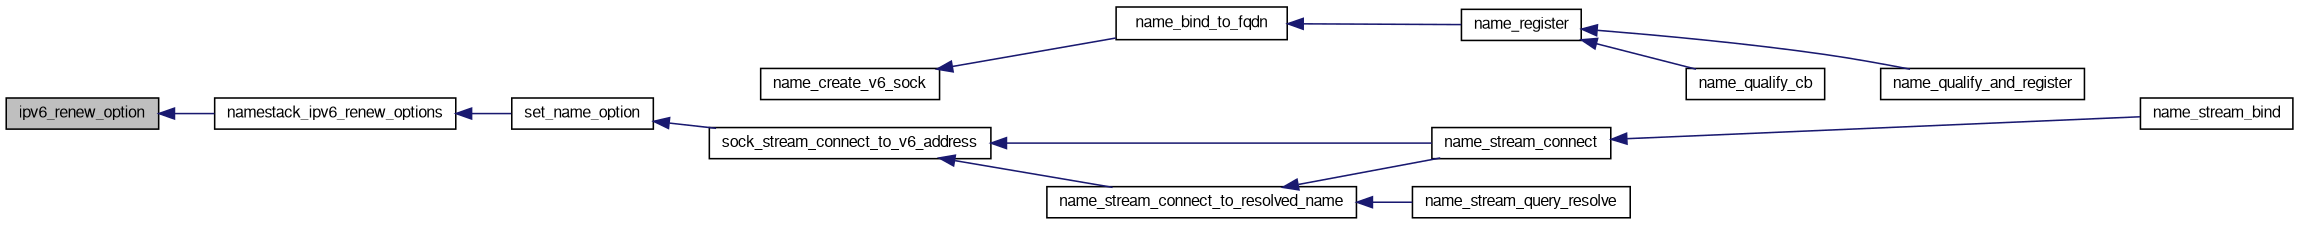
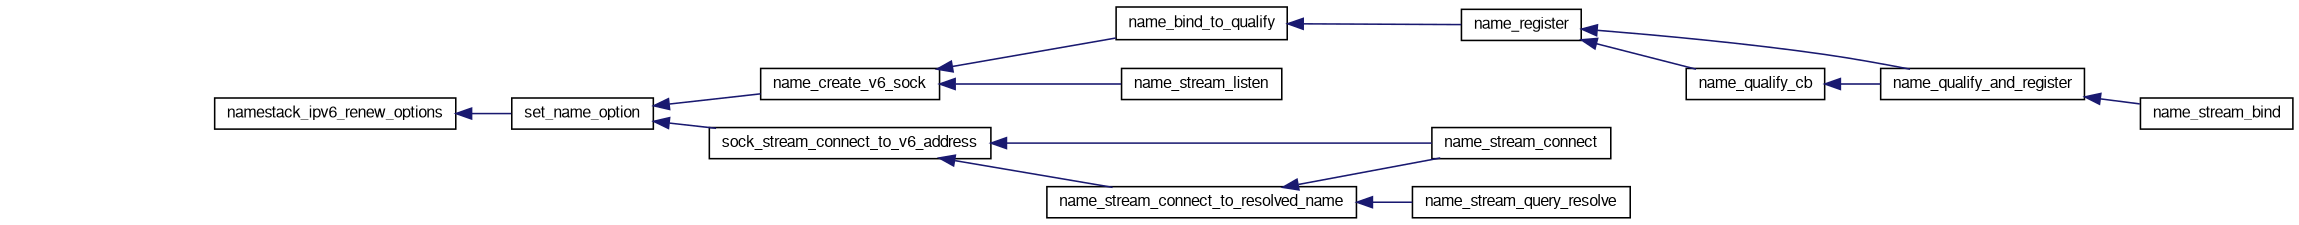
(1202, 23) -> (1202, 23)
none -> (1202, 84)
none -> (1860, 84)
none -> (715, 99)
(82, 114) -> none
(1884, 128) -> (2120, 101)
